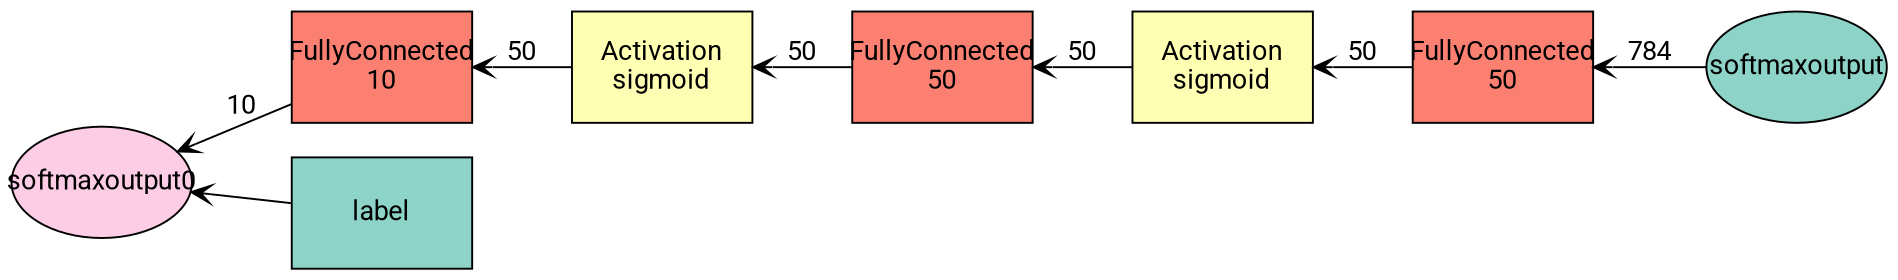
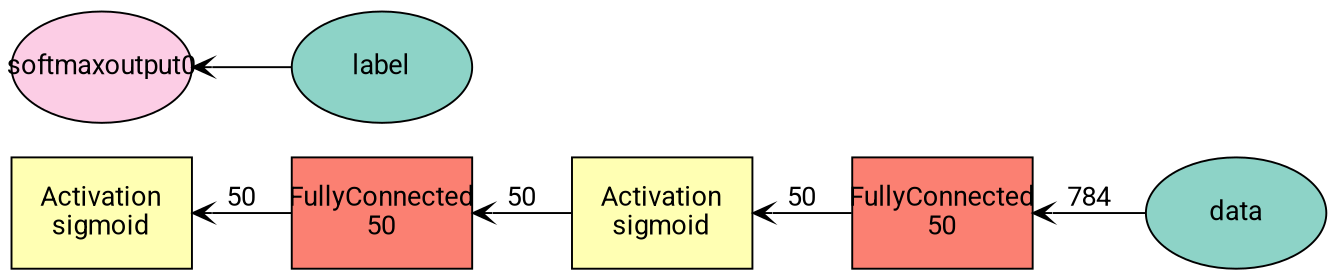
(382, 67) -> none
(1797, 67) -> (1236, 213)
(382, 213) -> (382, 67)
